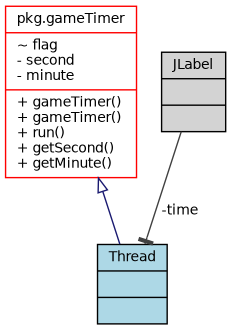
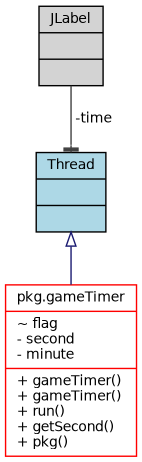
(65, 164) -> (42, 442)
(111, 218) -> (71, 265)
